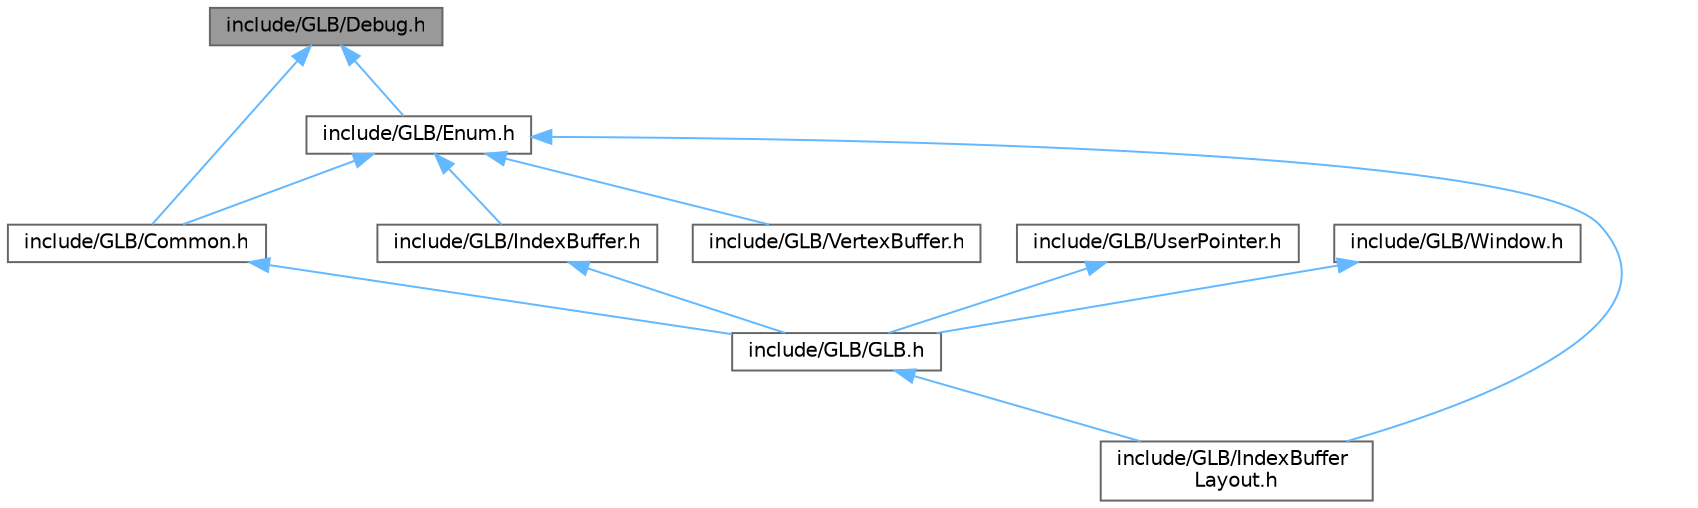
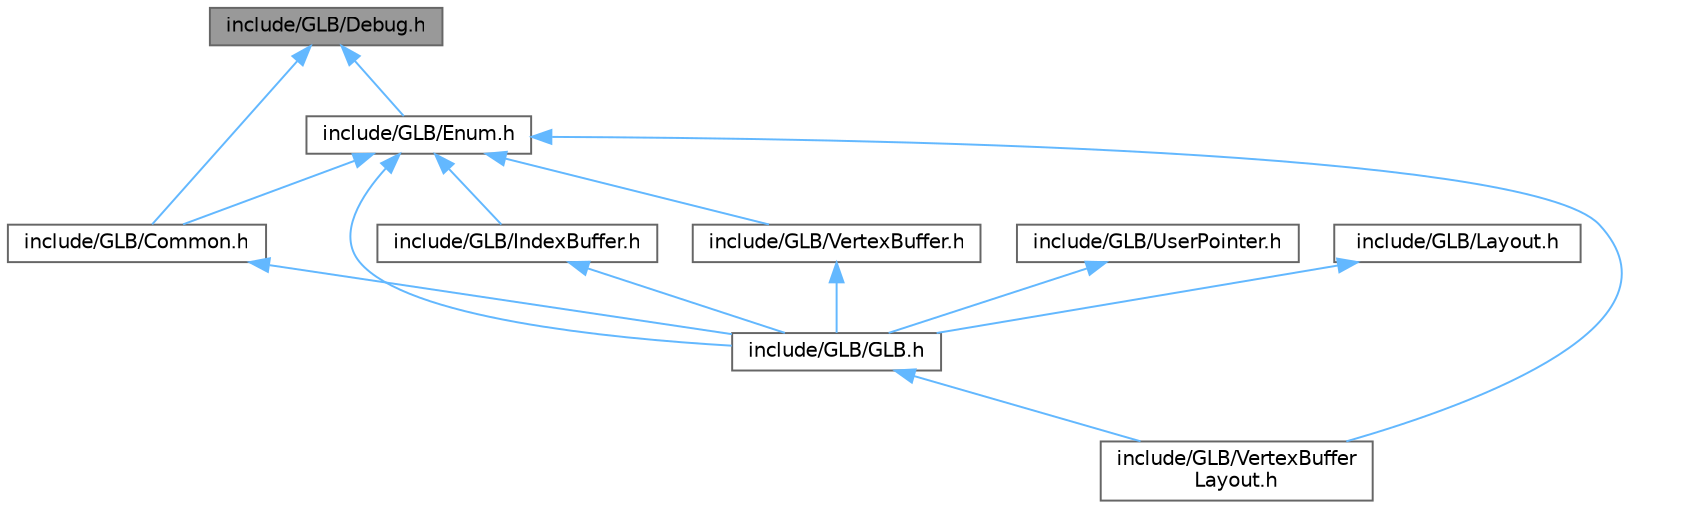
(1457, 243) -> (1457, 243)
none -> (837, 308)
none -> (487, 316)
(1237, 471) -> (1237, 471)
